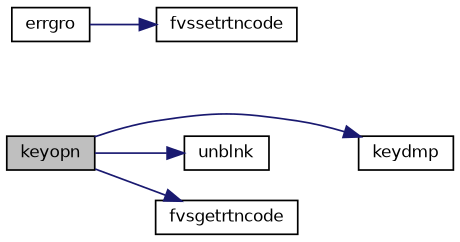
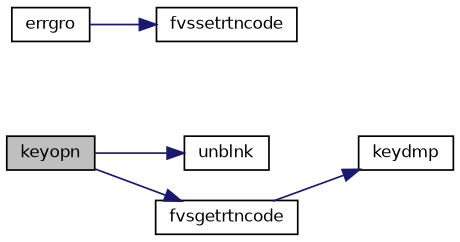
(219, 114) -> (308, 188)
